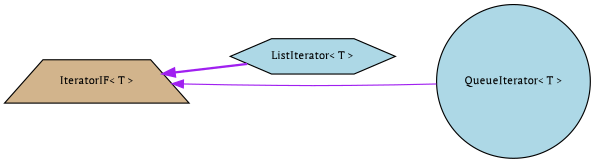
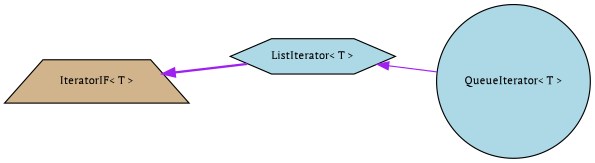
(310, 86) -> (413, 69)
